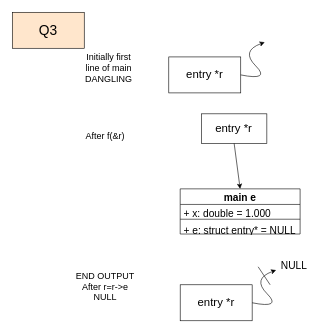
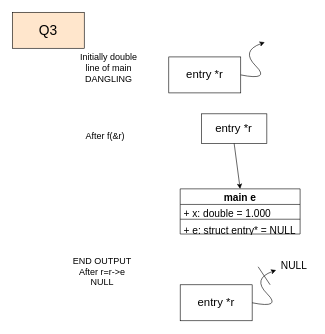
(109, 68) -> (109, 68)
(105, 286) -> (102, 271)
